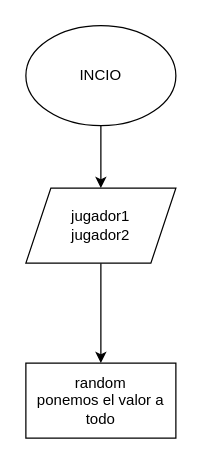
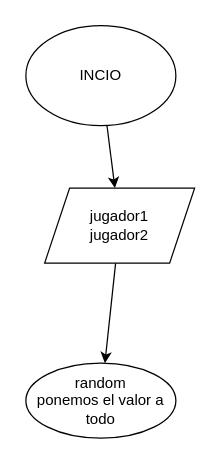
(101, 226) -> (119, 226)
(101, 401) -> (101, 401)
